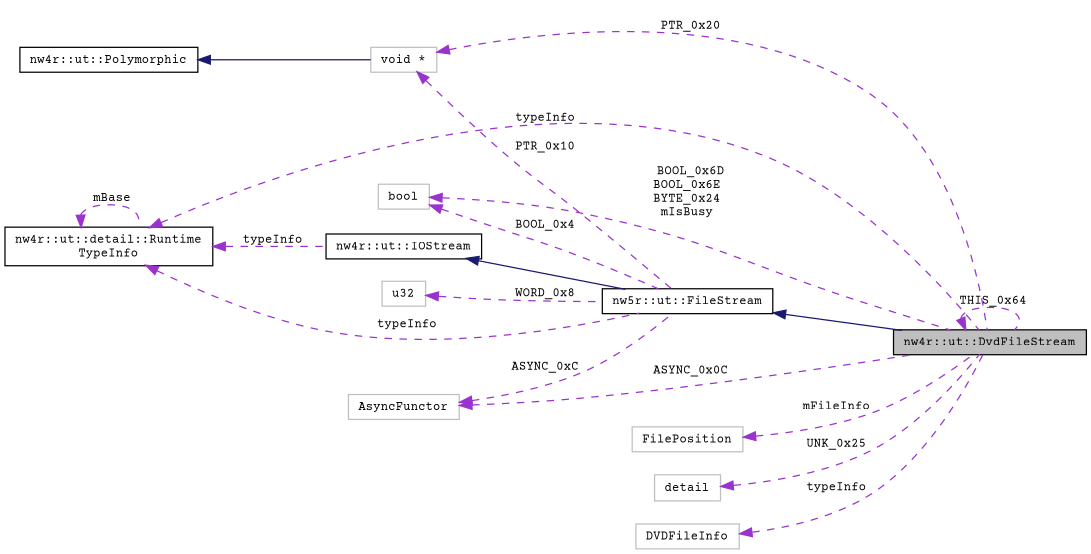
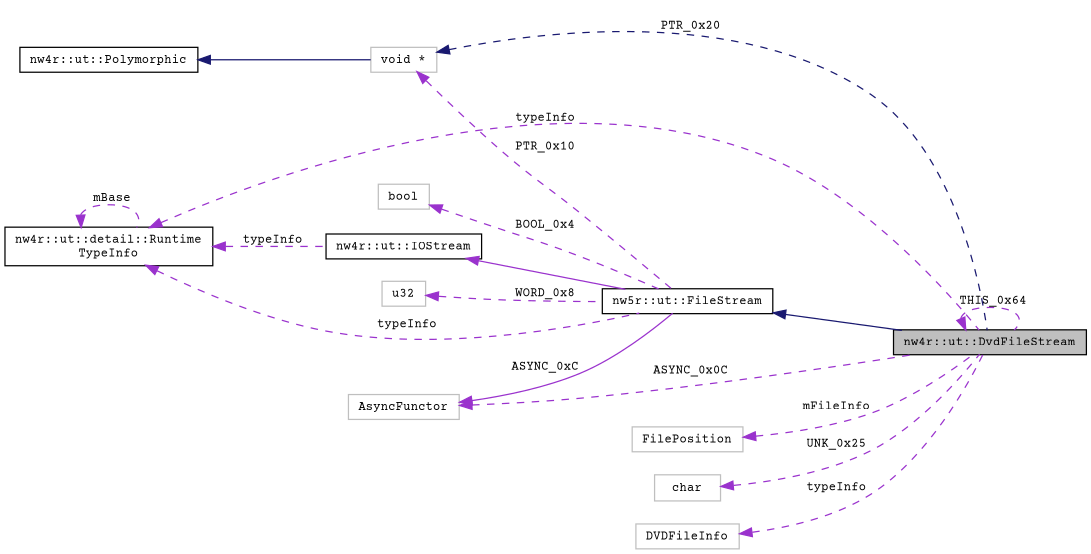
(797, 59) -> (797, 59)
(701, 245) -> none
(552, 275) -> (552, 275)
(580, 374) -> (580, 374)
(688, 488) -> (688, 488)
